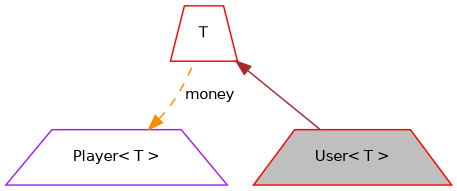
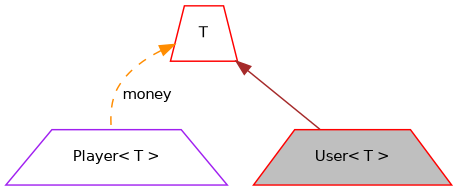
(179, 92) -> (122, 82)
